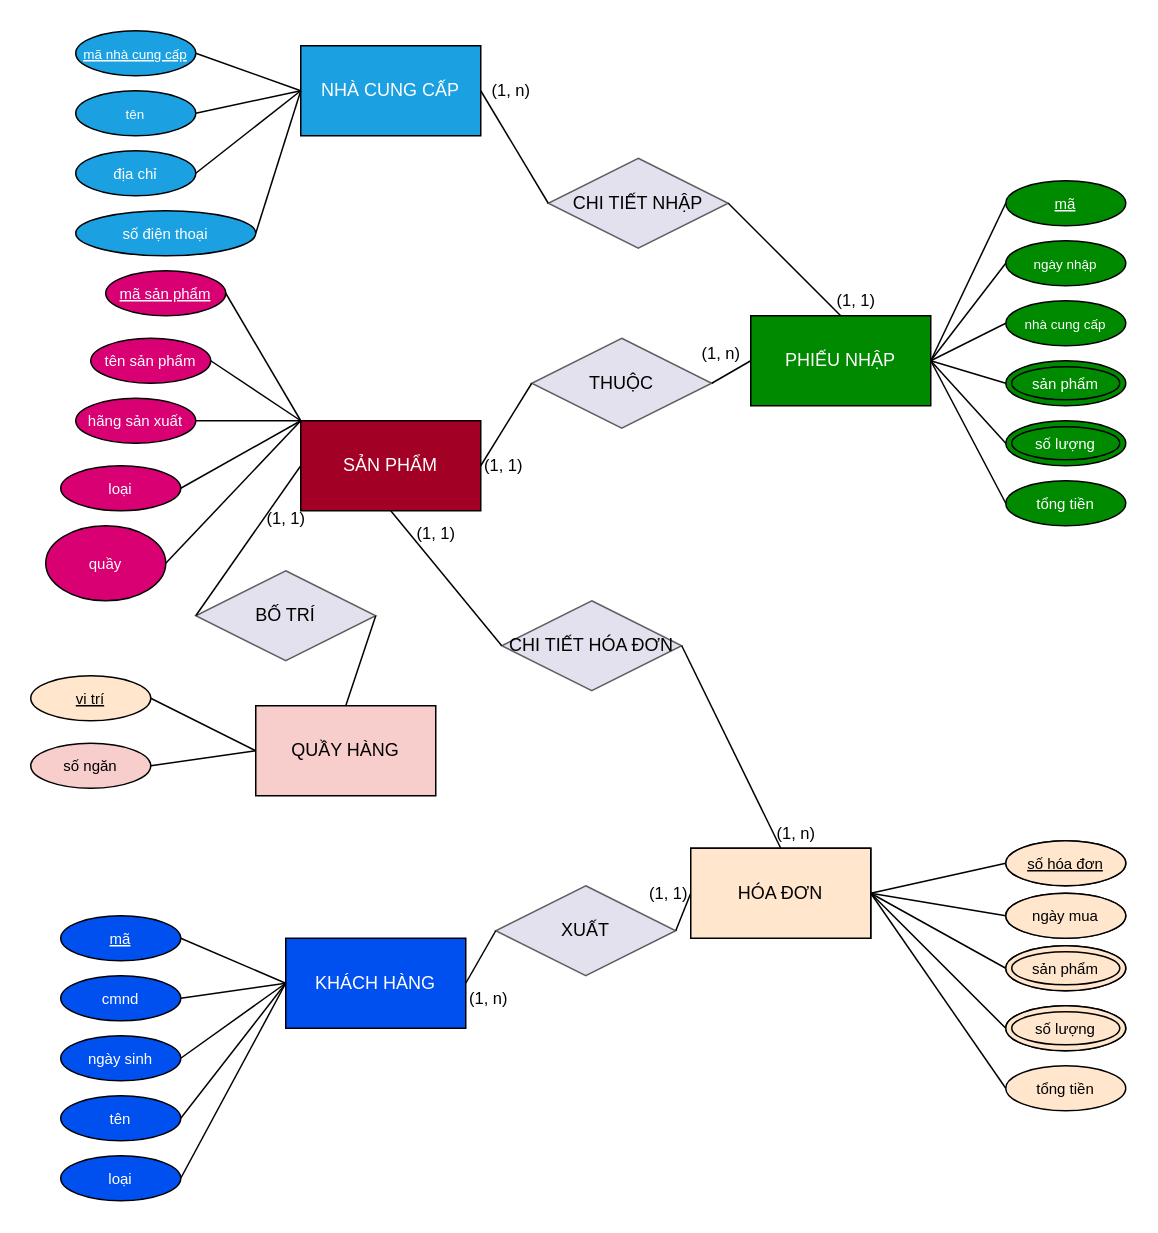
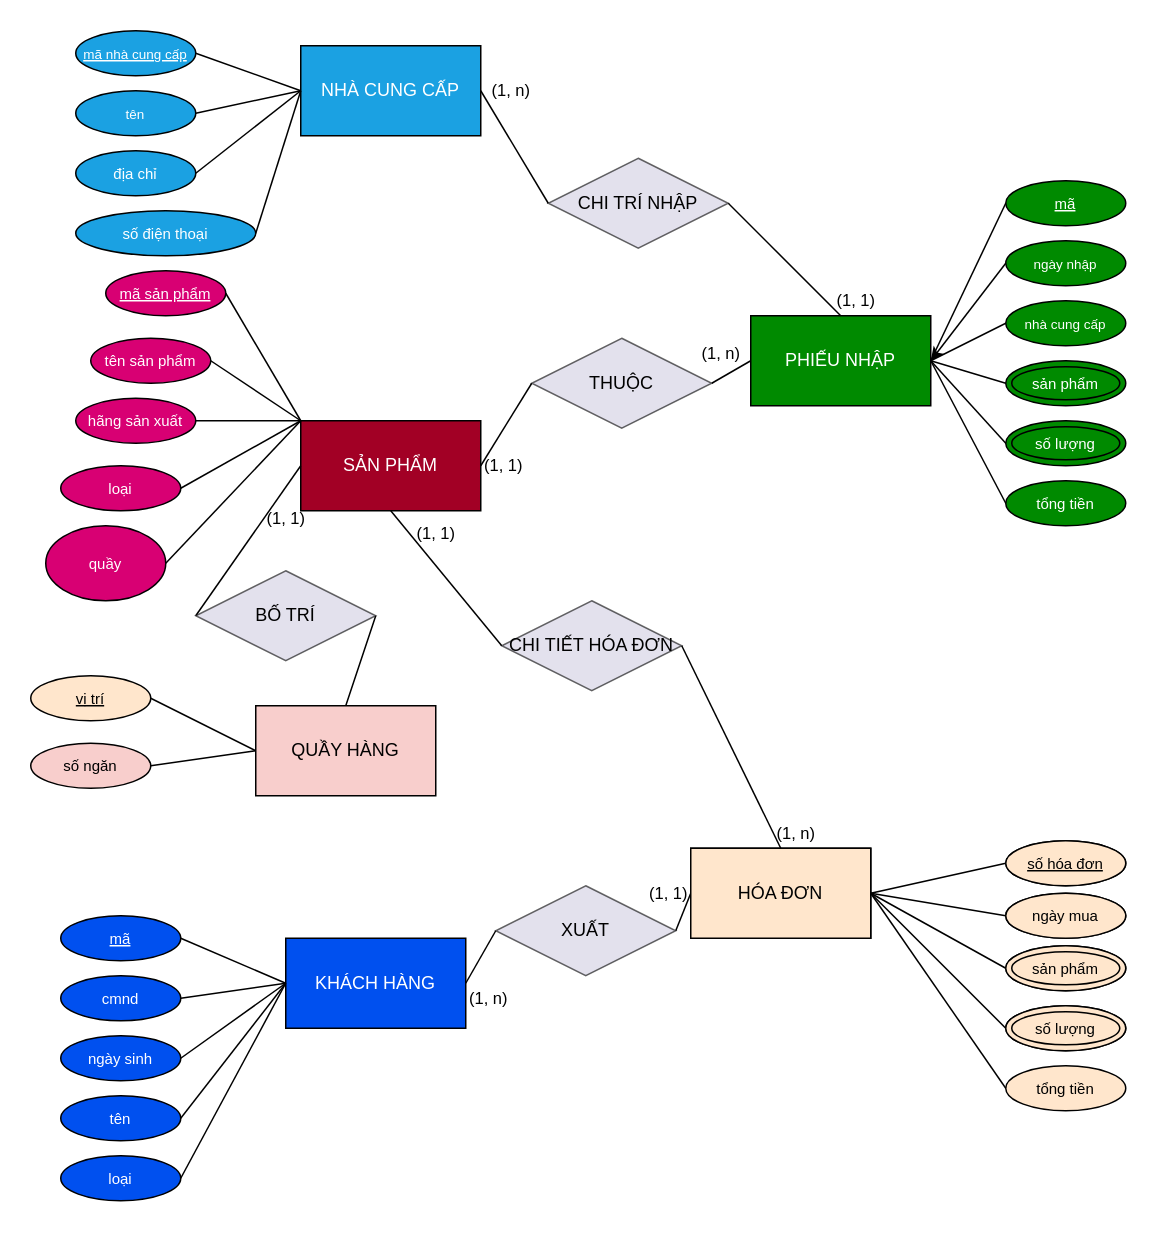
(638, 203) -> (638, 203)
(937, 353) -> (938, 352)
